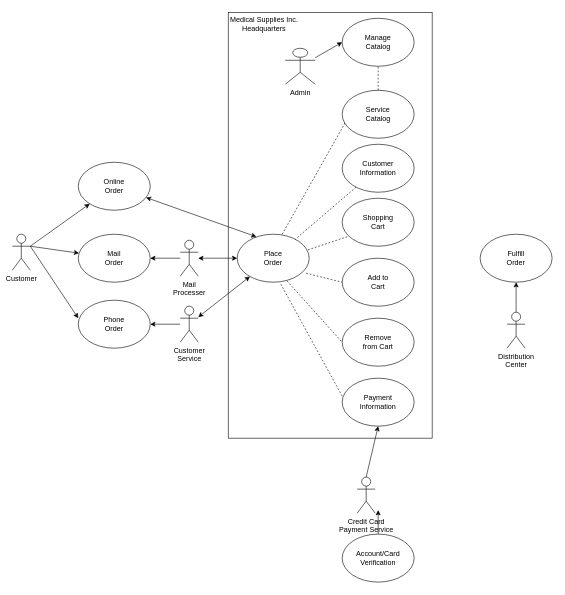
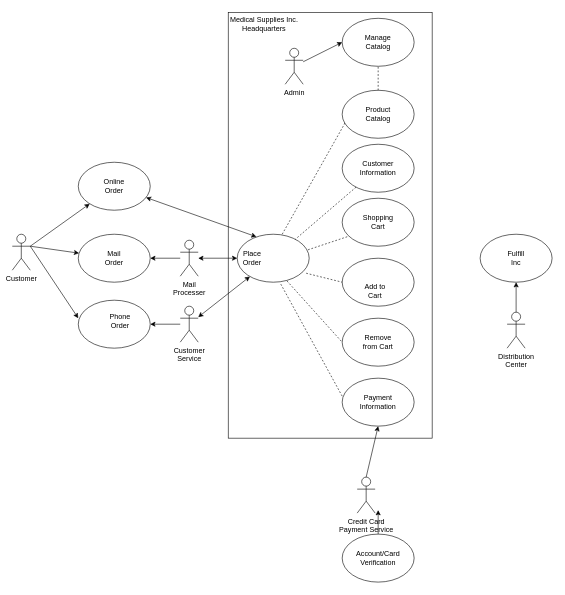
(300, 66) -> (294, 66)
(378, 114) -> (378, 114)
(273, 258) -> (252, 258)
(516, 258) -> (516, 258)
(378, 282) -> (375, 291)
(114, 324) -> (120, 321)
